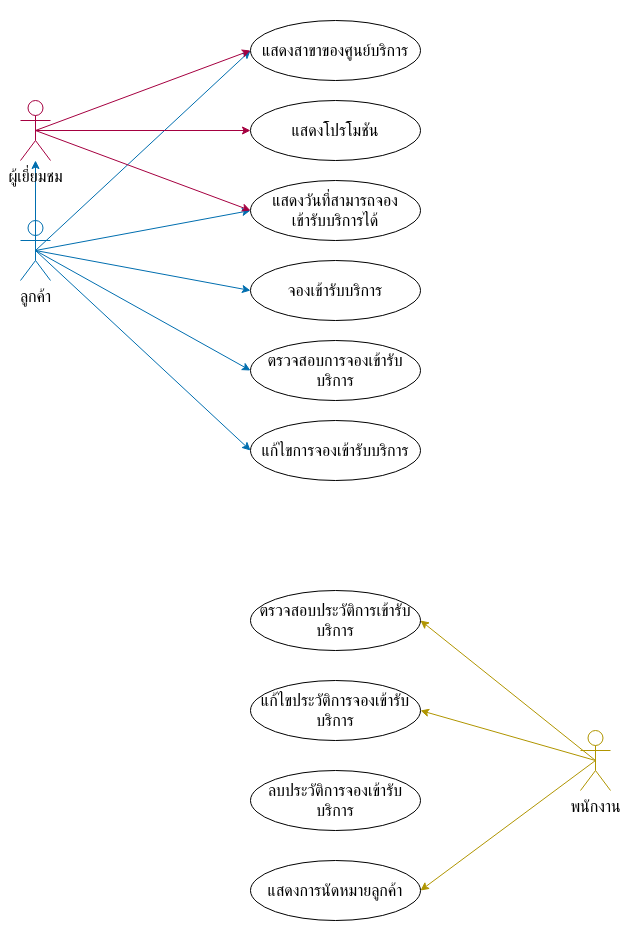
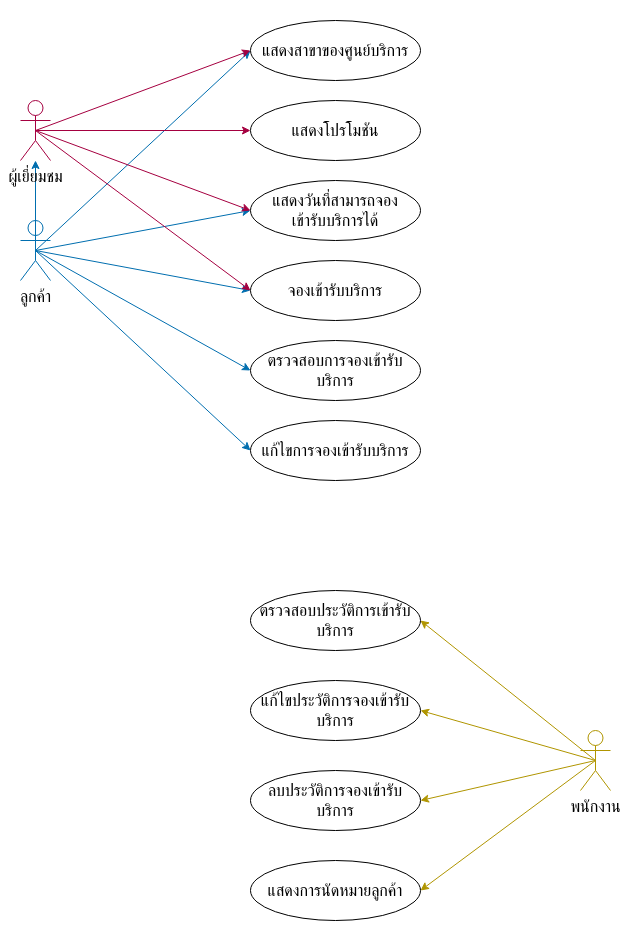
none -> (141, 209)
none -> (508, 781)
